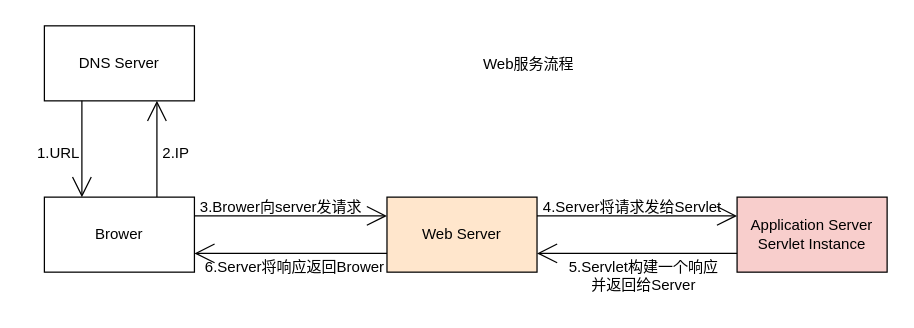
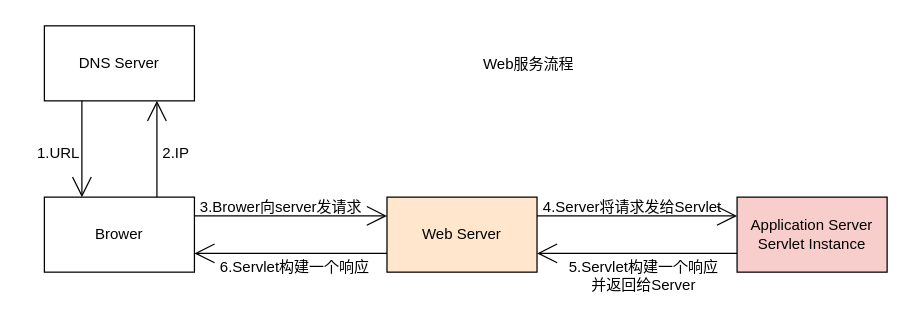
(295, 267) -> (295, 267)
